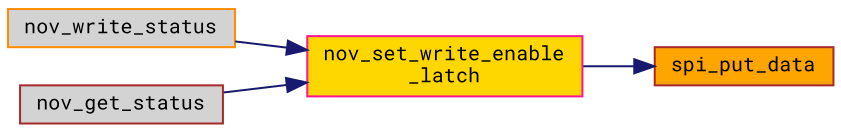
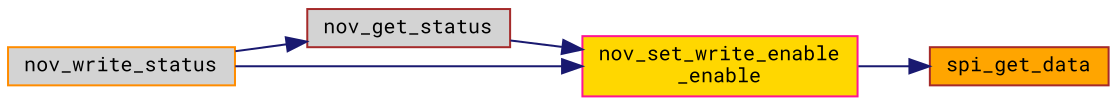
none -> (261, 48)
(445, 66) -> (720, 66)
(744, 66) -> (1019, 66)
